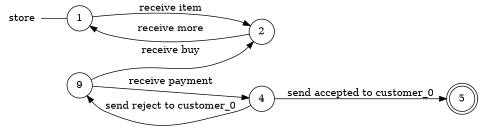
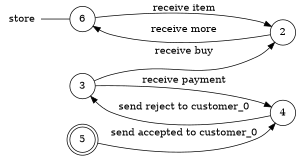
(80, 18) -> (83, 19)
(80, 85) -> (83, 86)
(357, 99) -> (186, 152)
